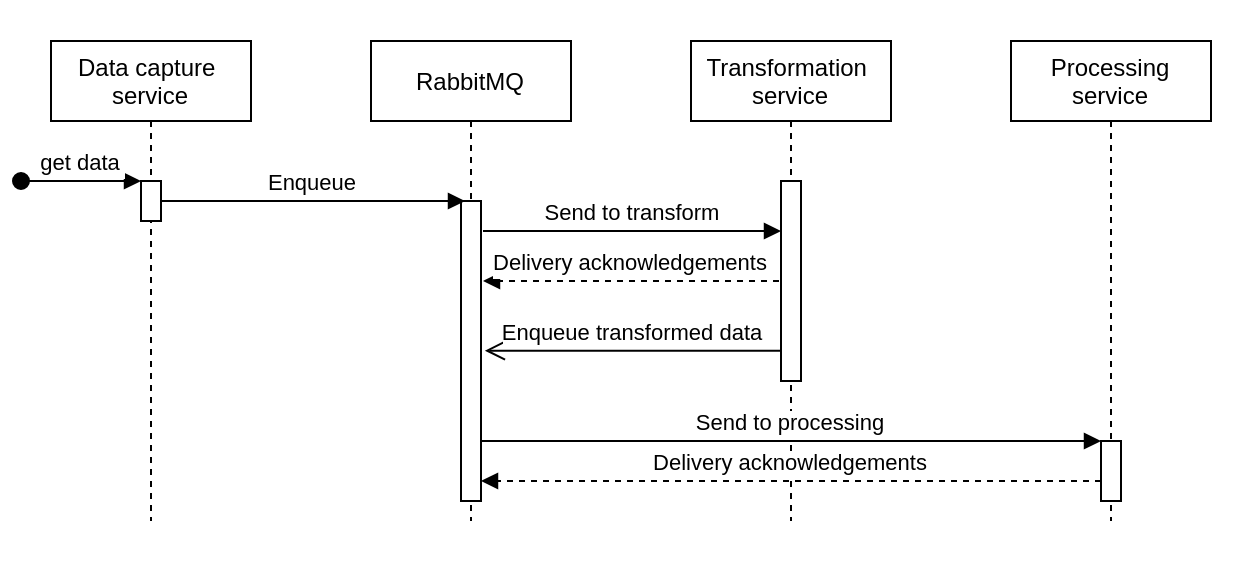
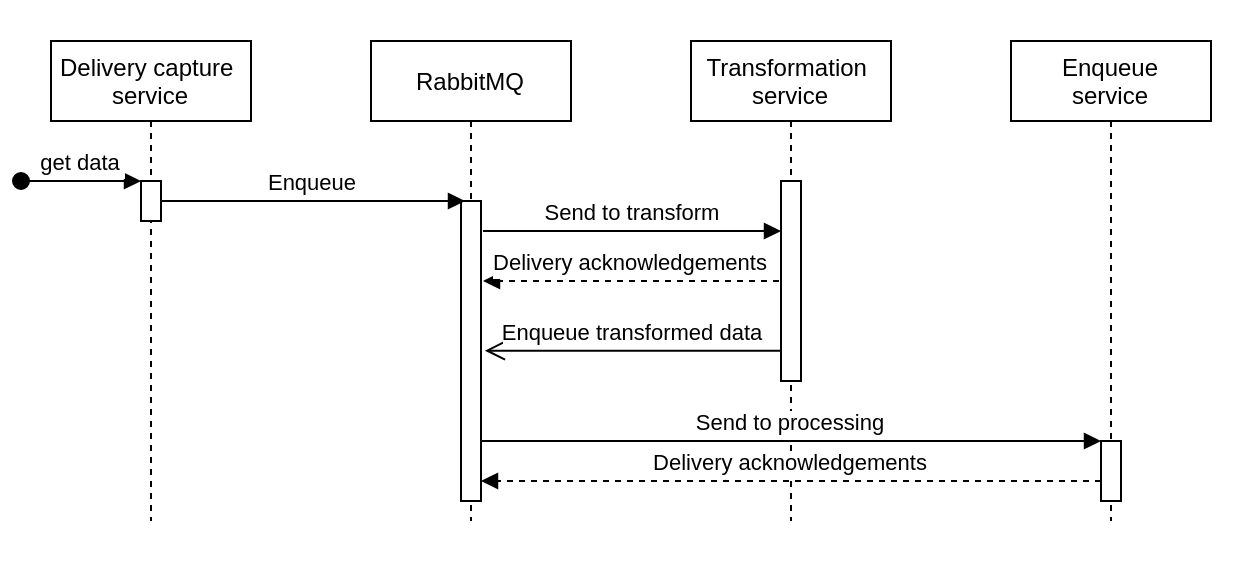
(150, 68) -> (150, 68)
(1110, 68) -> (1110, 68)
